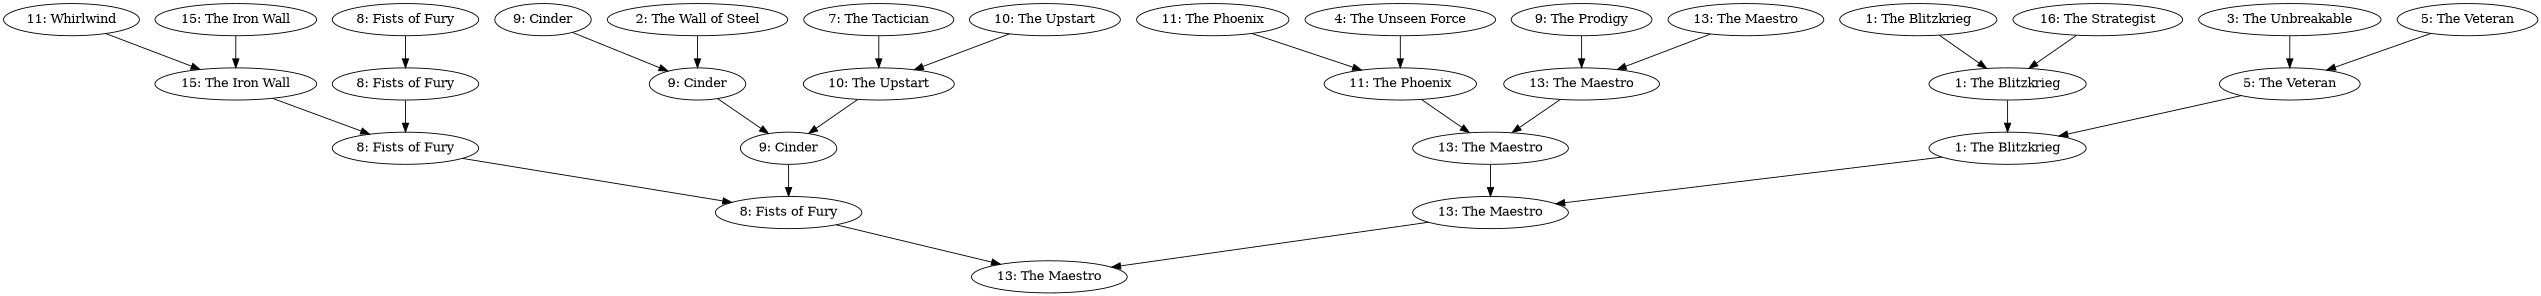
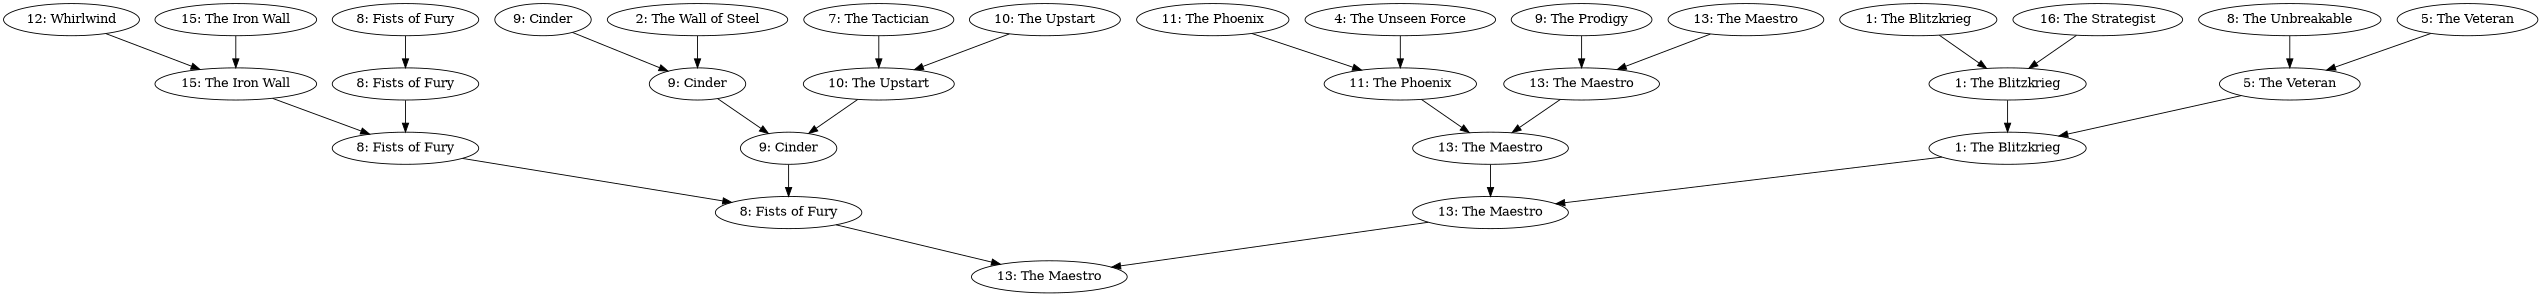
(71, 20) -> (71, 20)
(2290, 20) -> (2290, 20)
